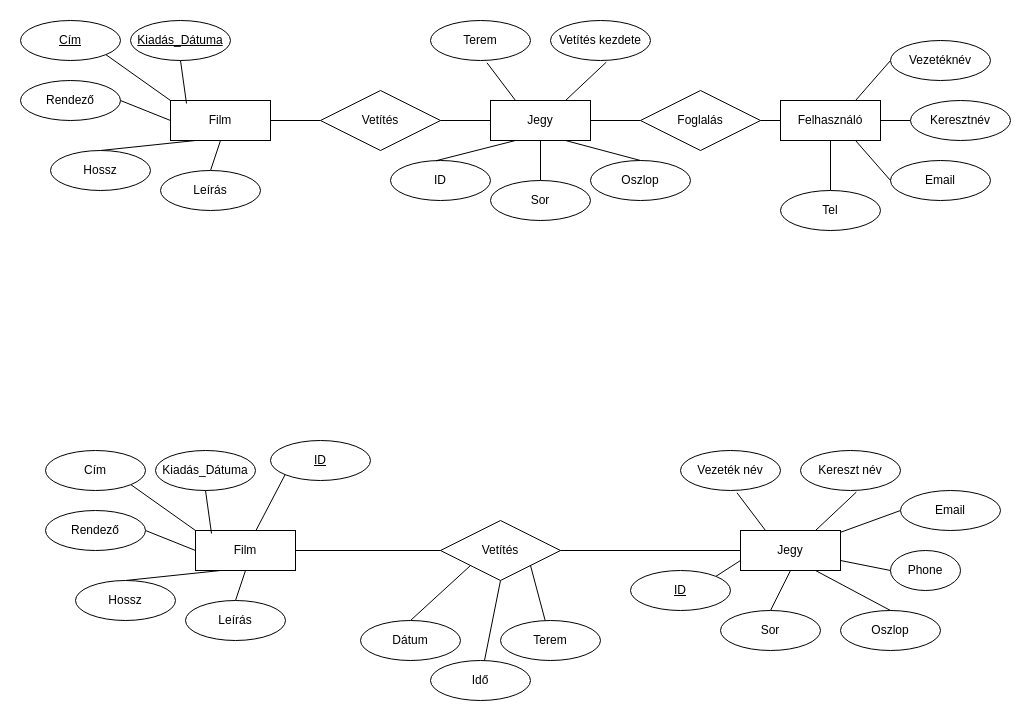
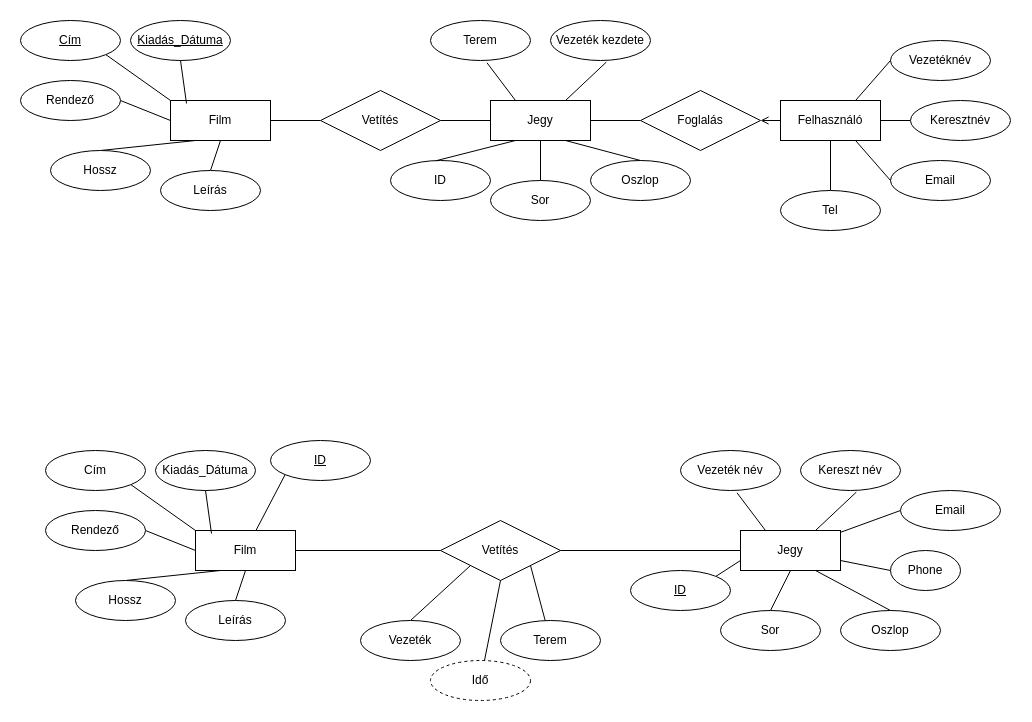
(601, 41) -> (601, 41)
(766, 121) -> (766, 121)
(411, 641) -> (411, 641)
(481, 681) -> (481, 681)
